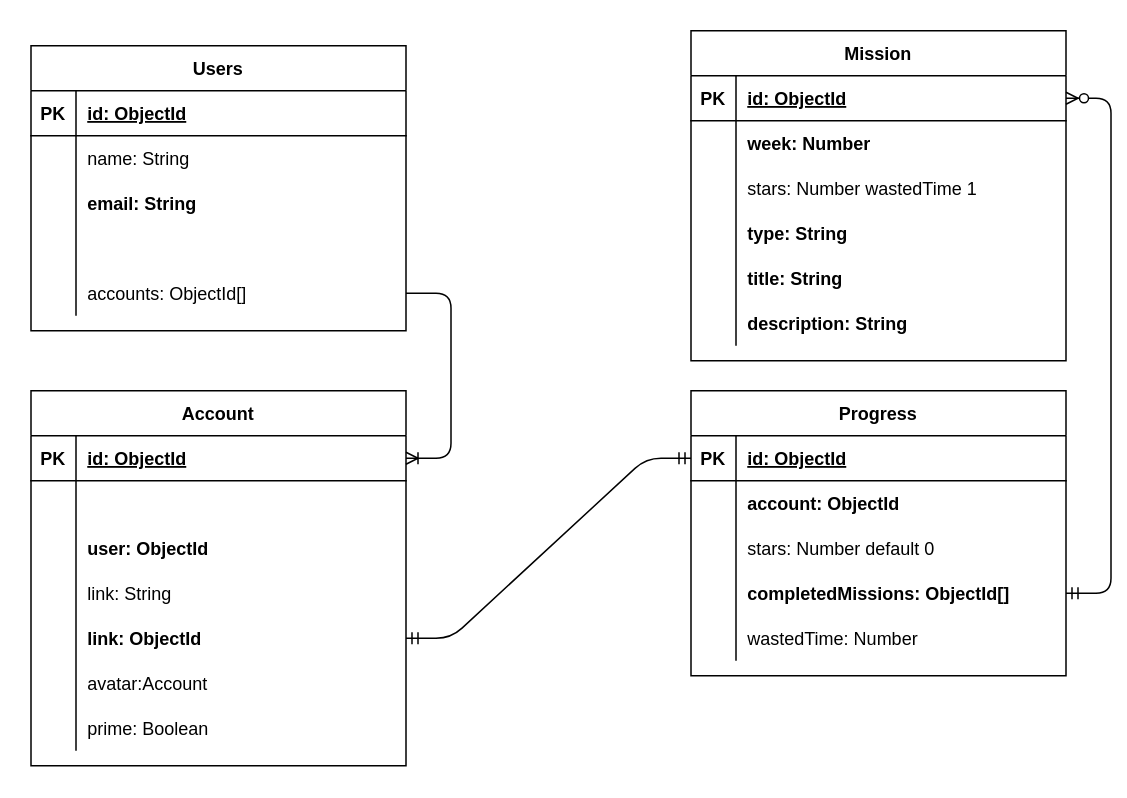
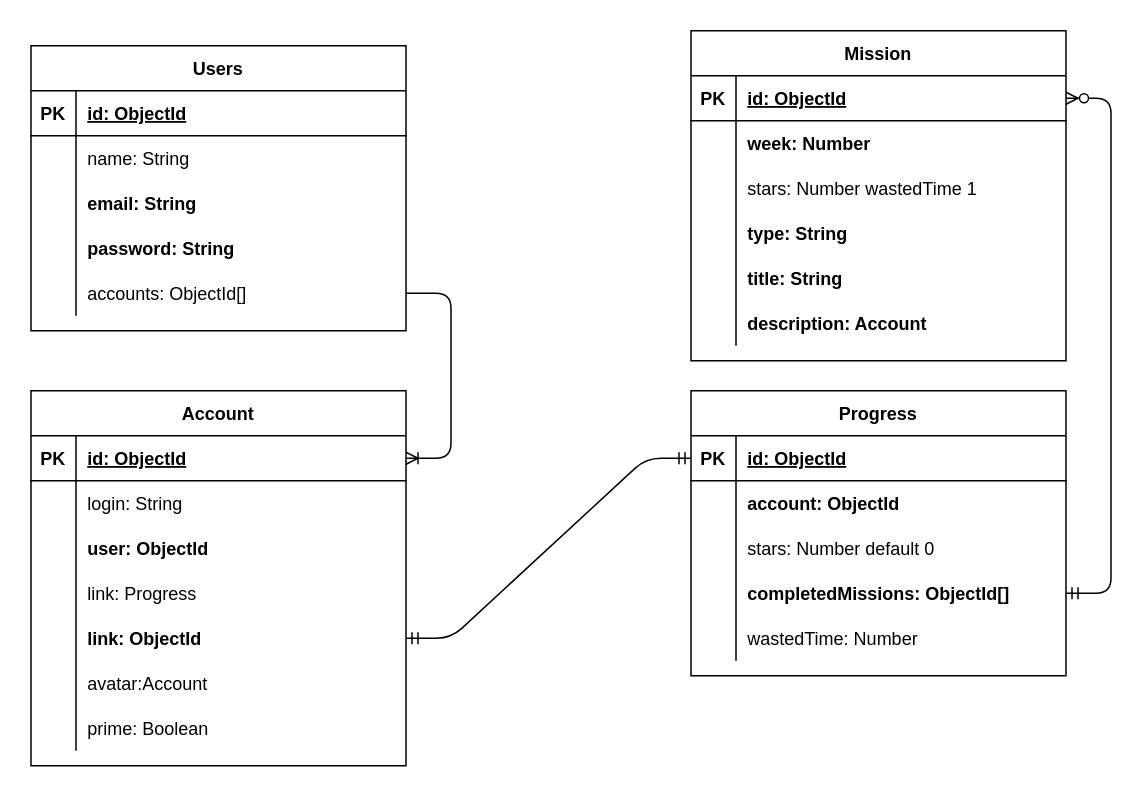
none -> (241, 248)
(831, 324) -> (838, 324)
none -> (241, 503)
(136, 594) -> (148, 594)
